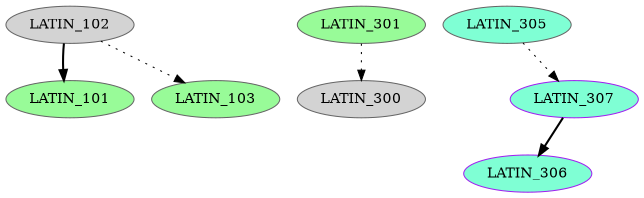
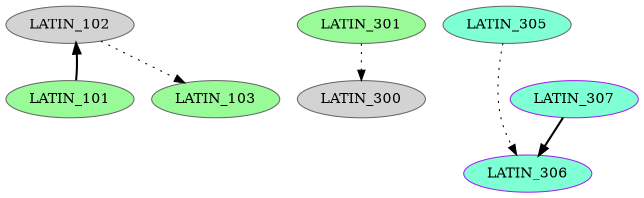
(63, 57) -> (77, 67)
(537, 58) -> (498, 96)
